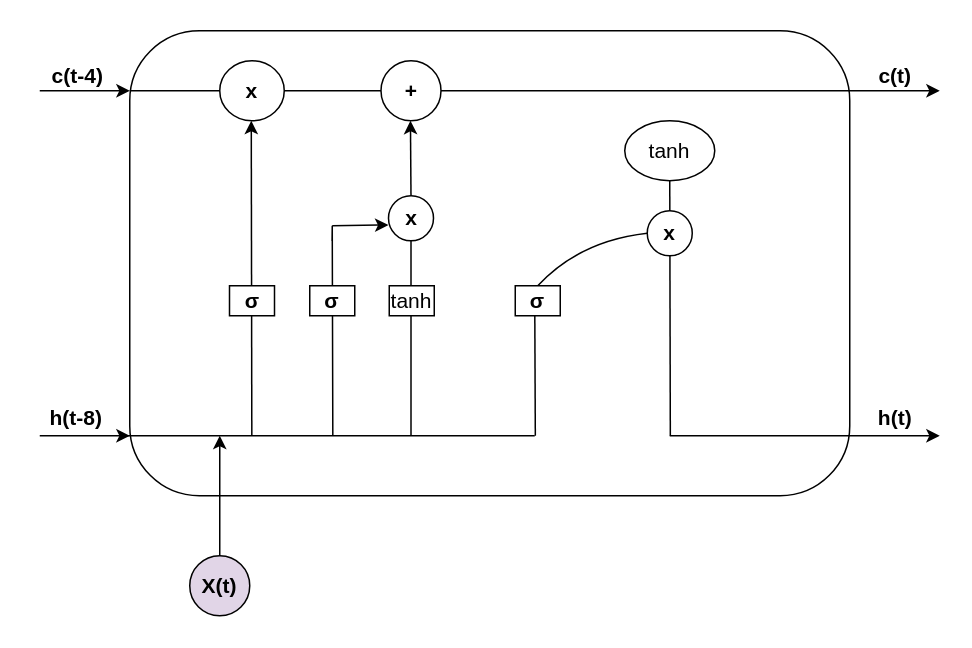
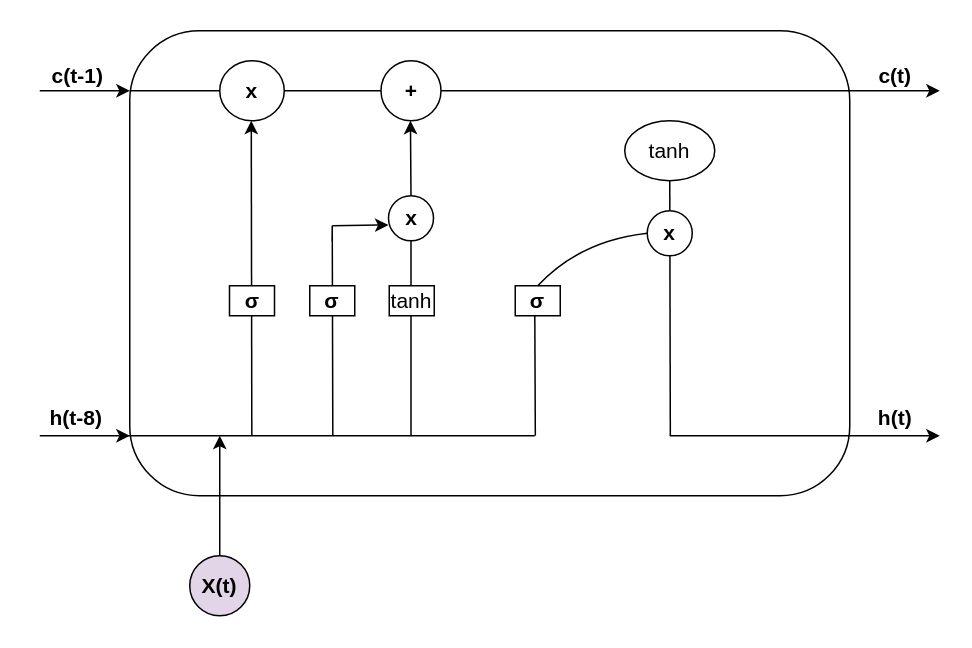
(78, 76) -> (78, 76)
